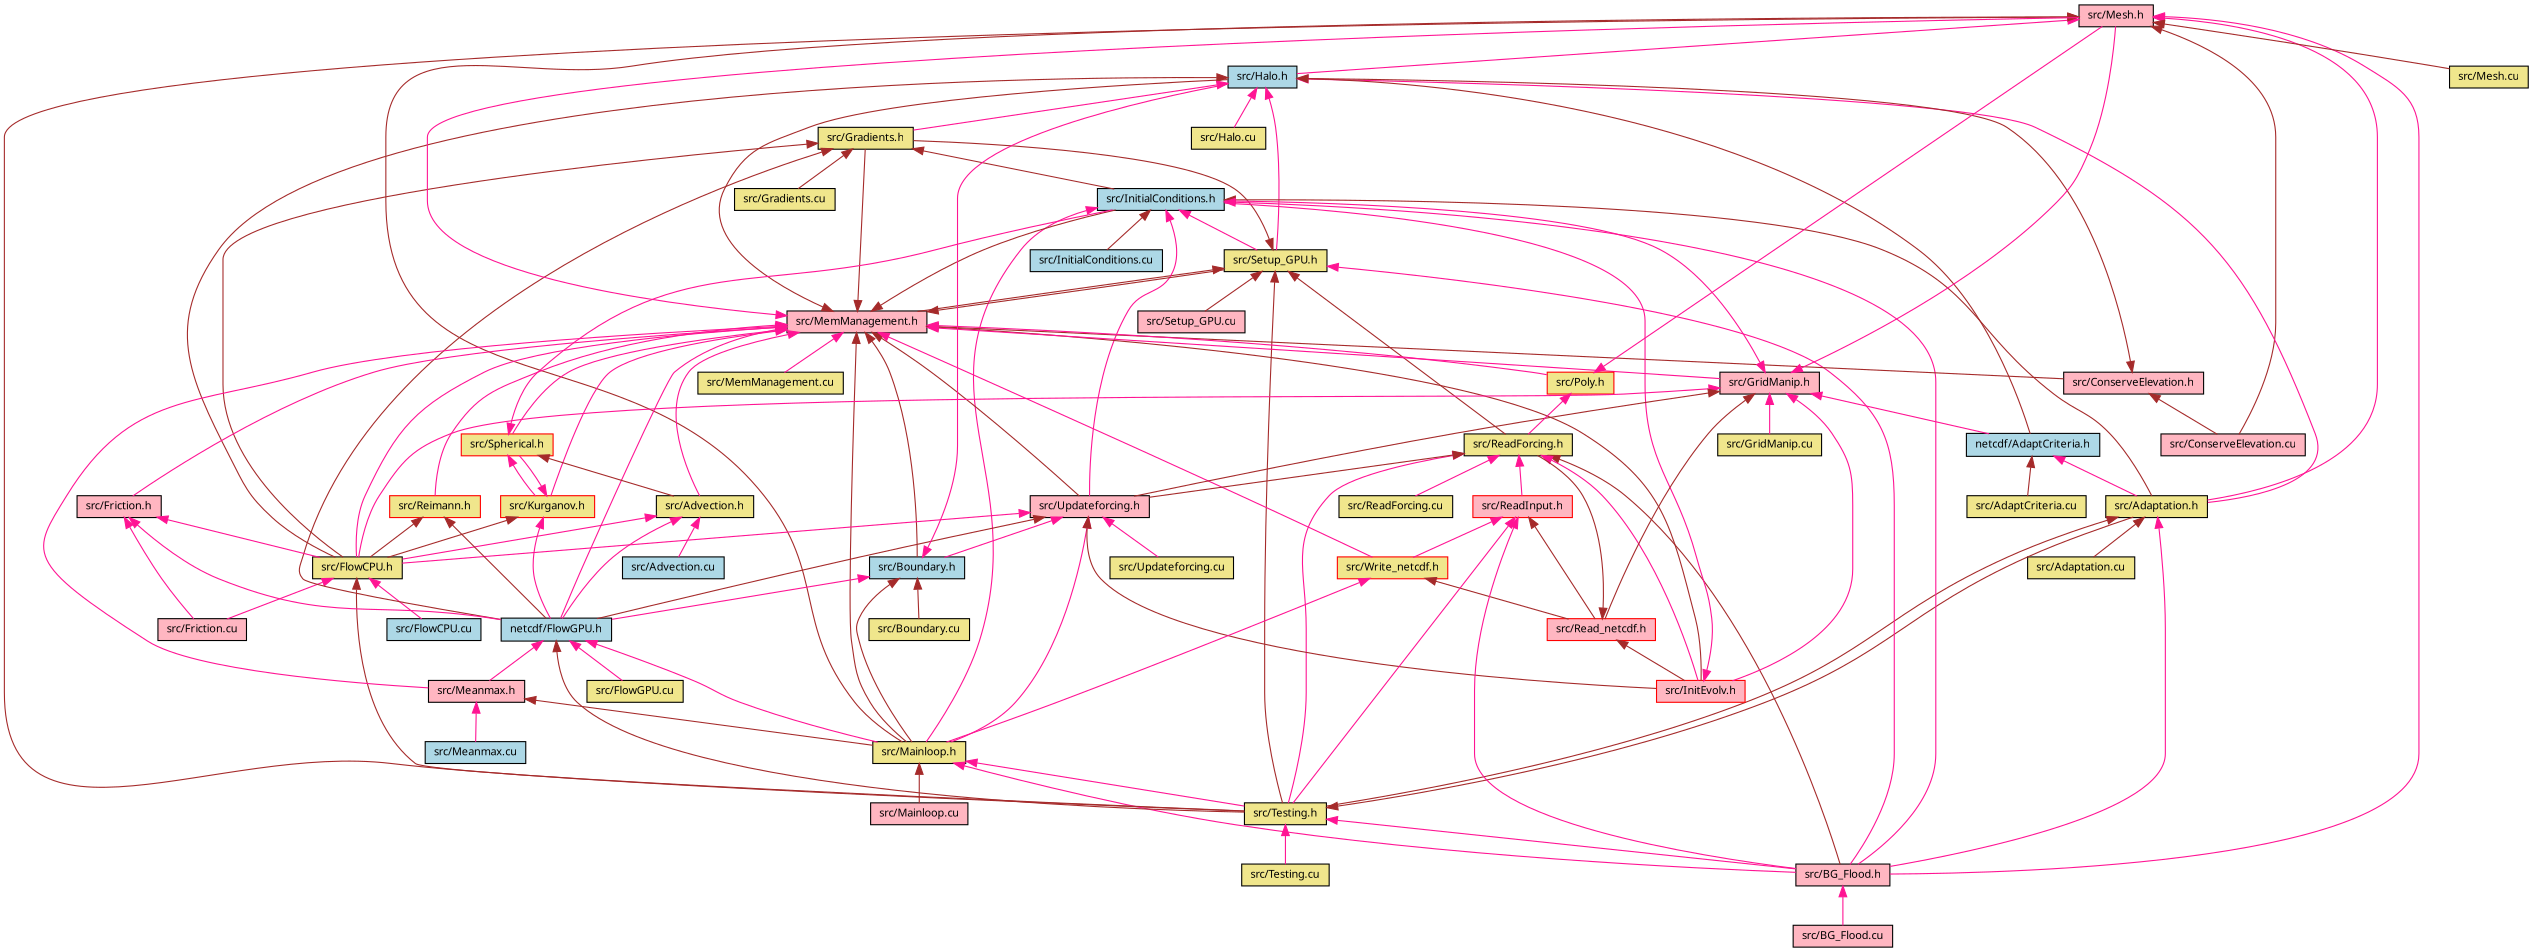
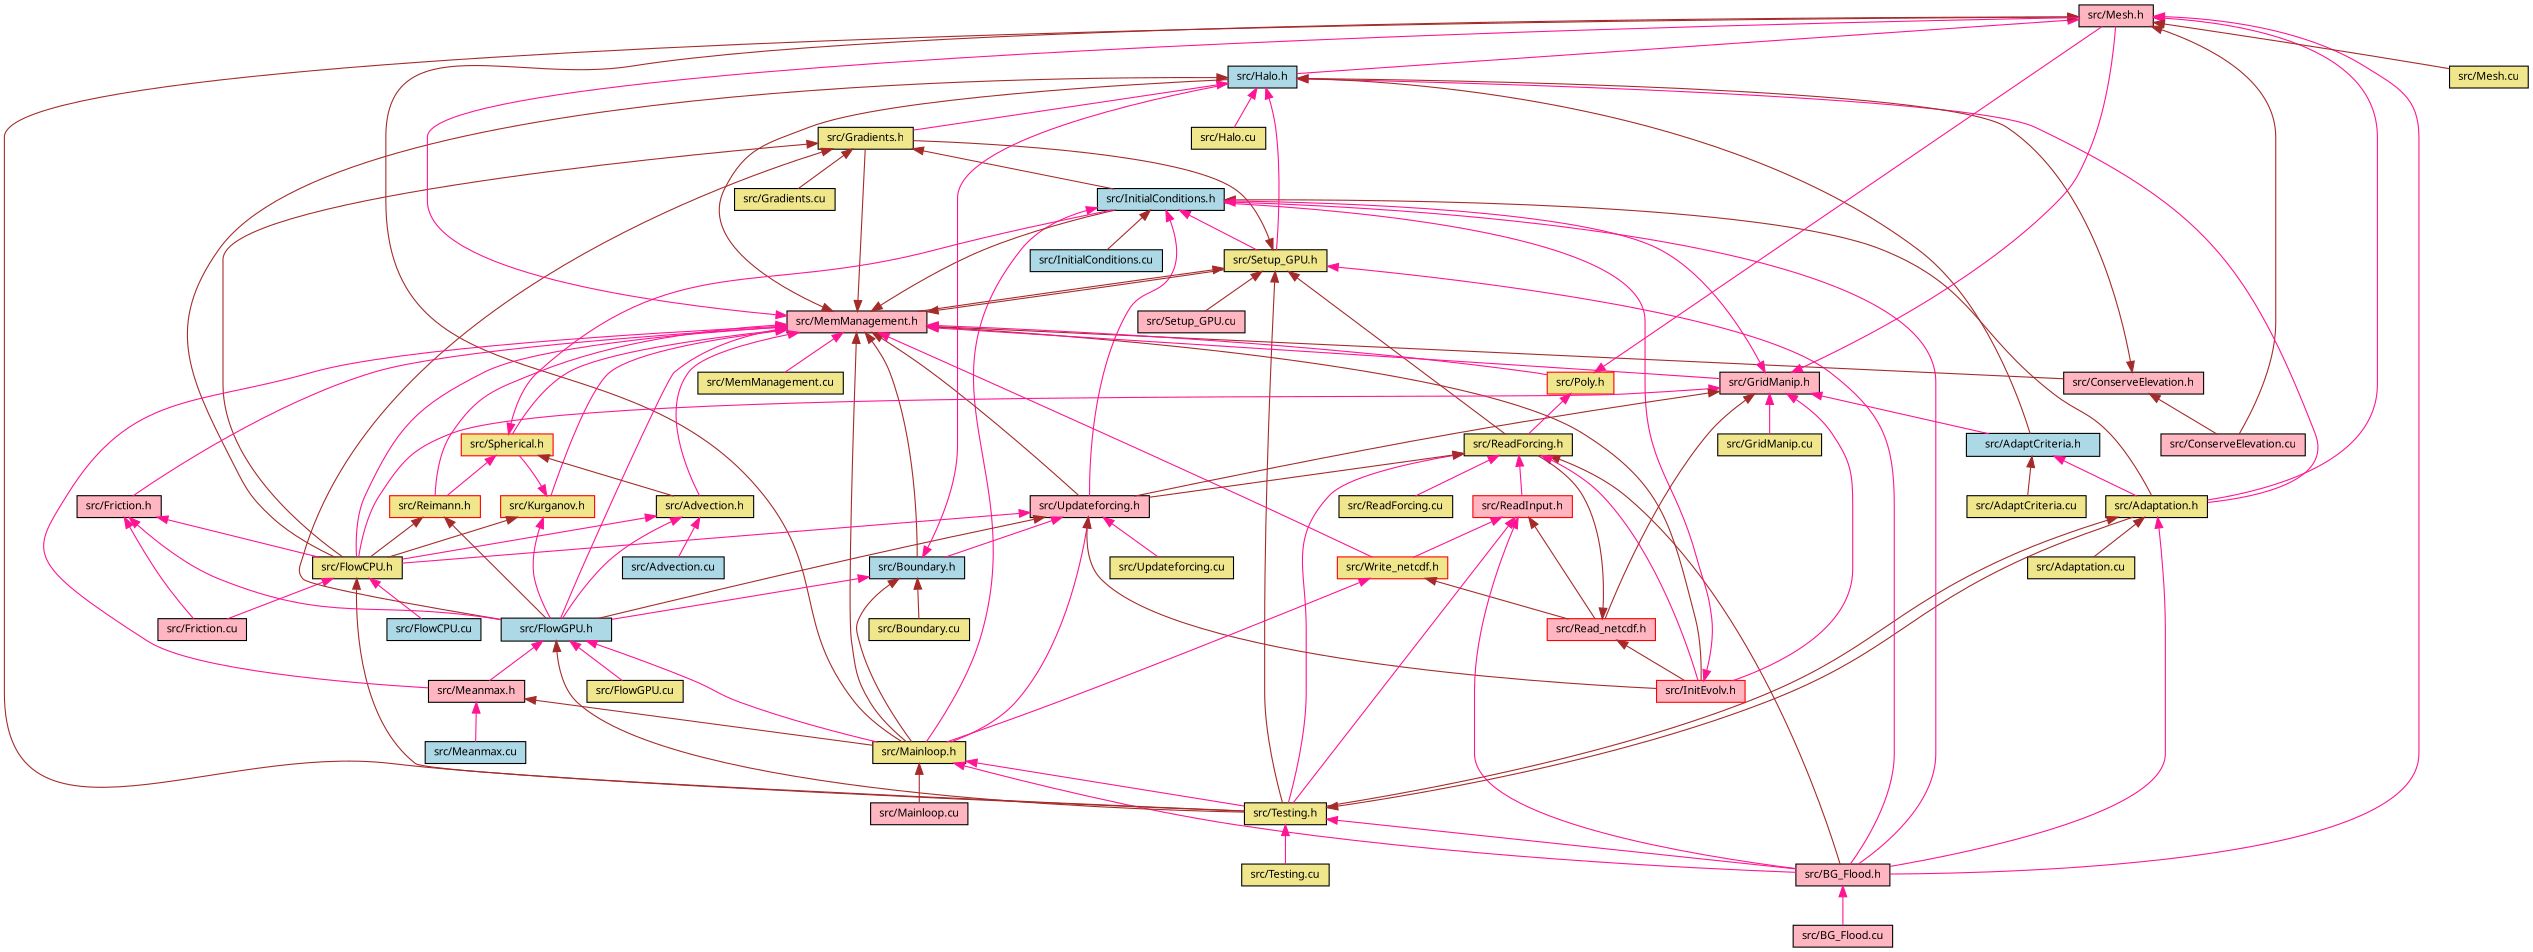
(2033, 445) -> (2033, 445)
(524, 481) -> (467, 479)
(556, 630) -> (556, 630)
